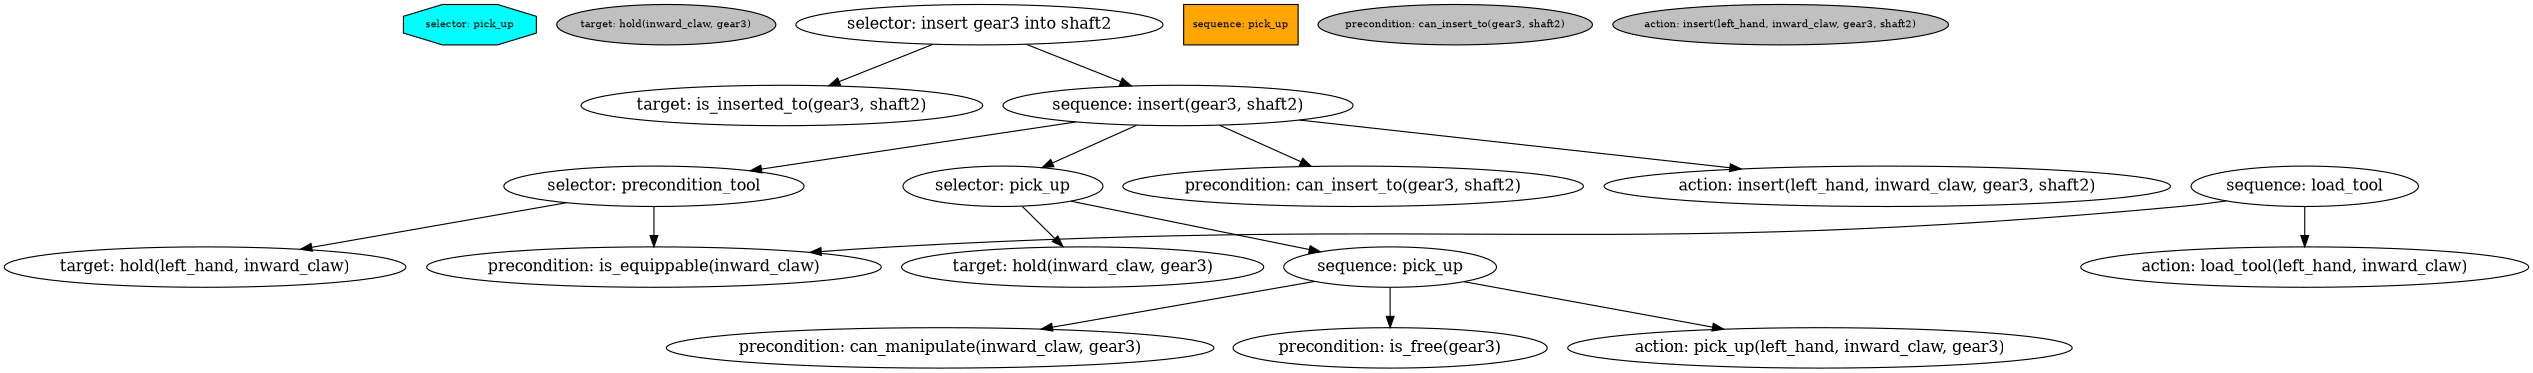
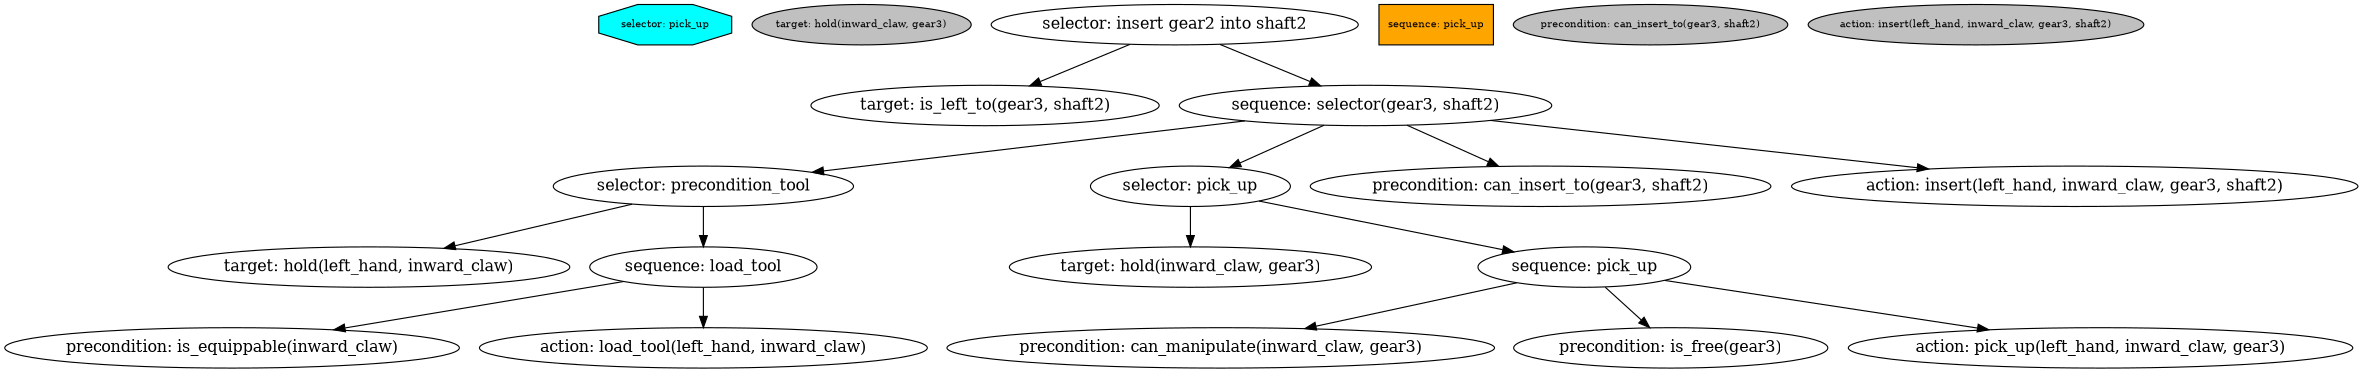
(979, 25) -> (1175, 25)
(782, 105) -> (985, 105)
(1178, 105) -> (1366, 105)
(654, 221) -> (703, 221)
